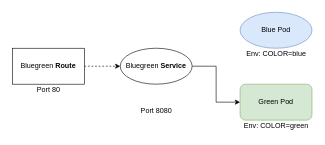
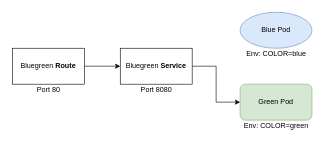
(100, 66) -> (100, 66)
(156, 66) -> (156, 66)
(156, 111) -> (156, 90)
